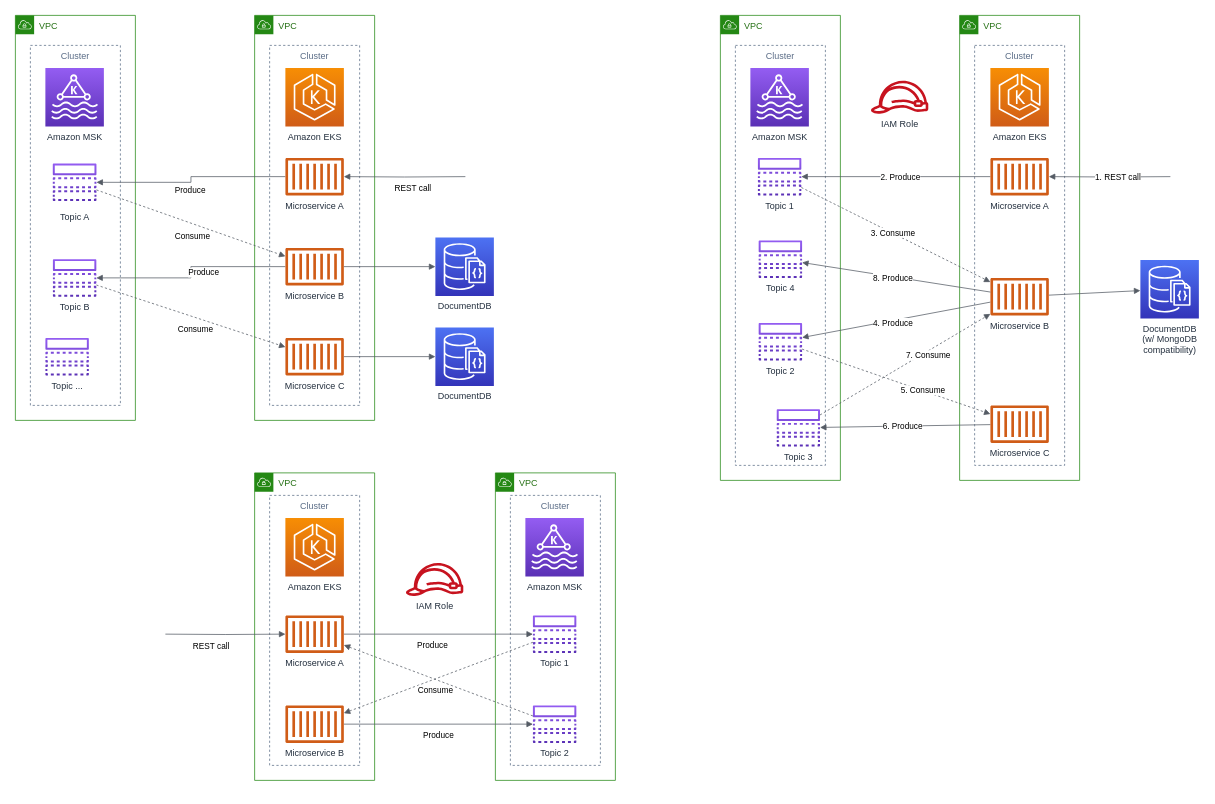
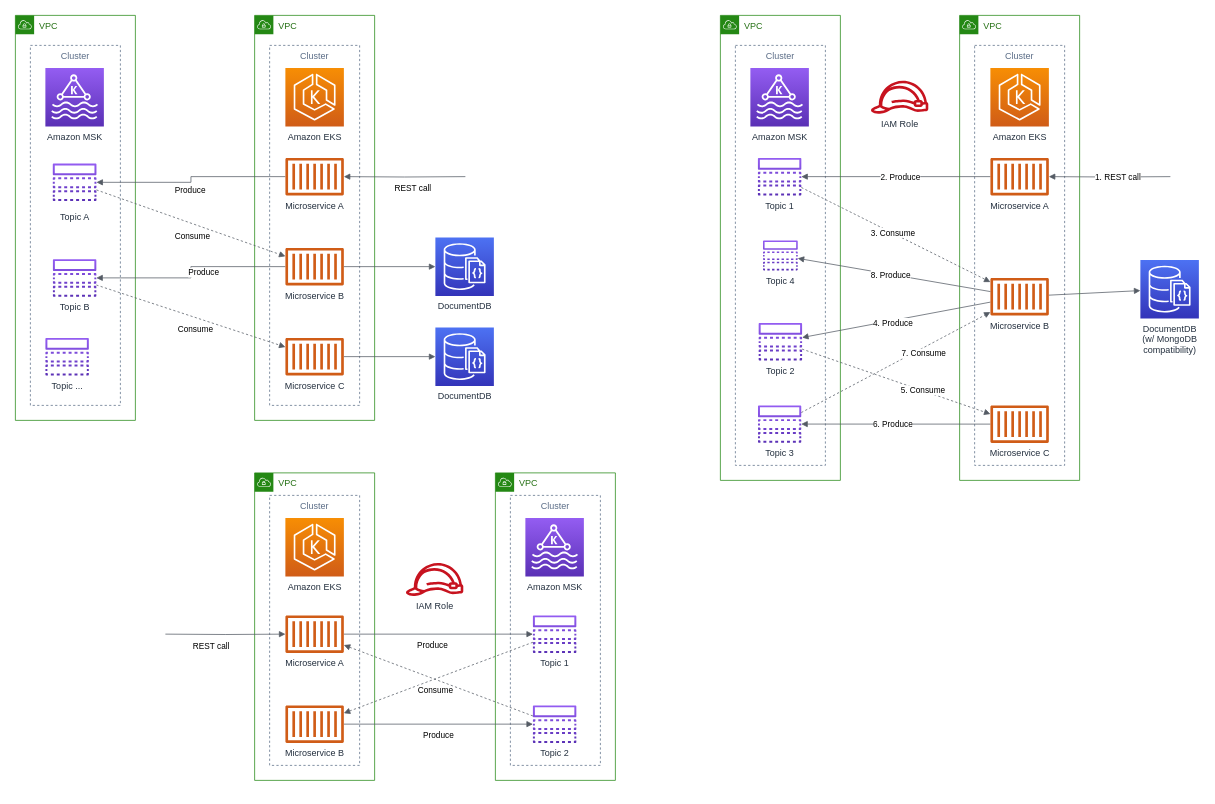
(780, 259) -> (780, 255)
(798, 428) -> (780, 424)
